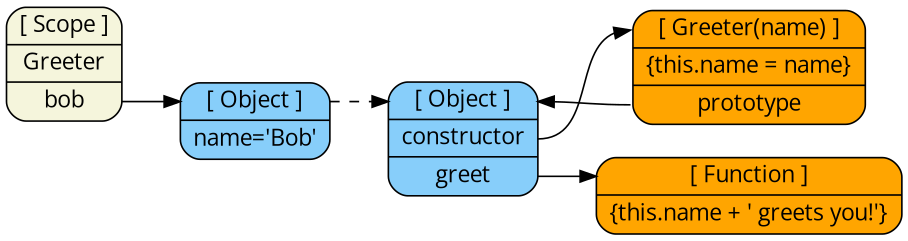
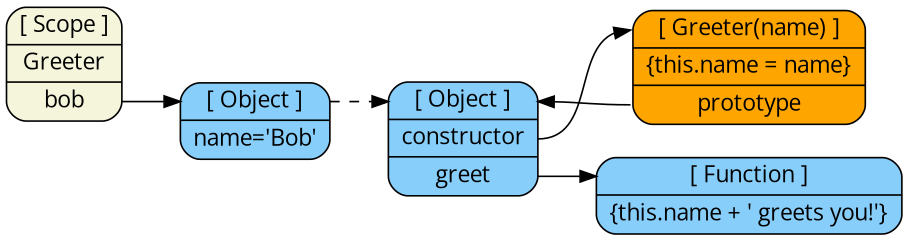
(749, 196) -> (749, 196)
